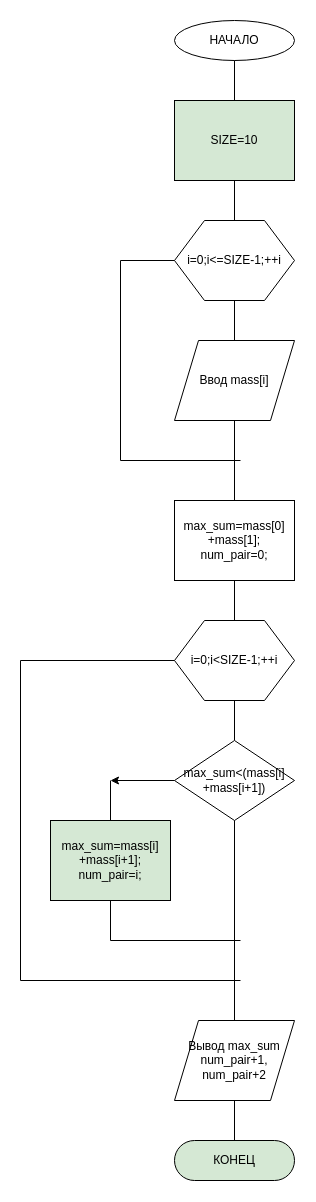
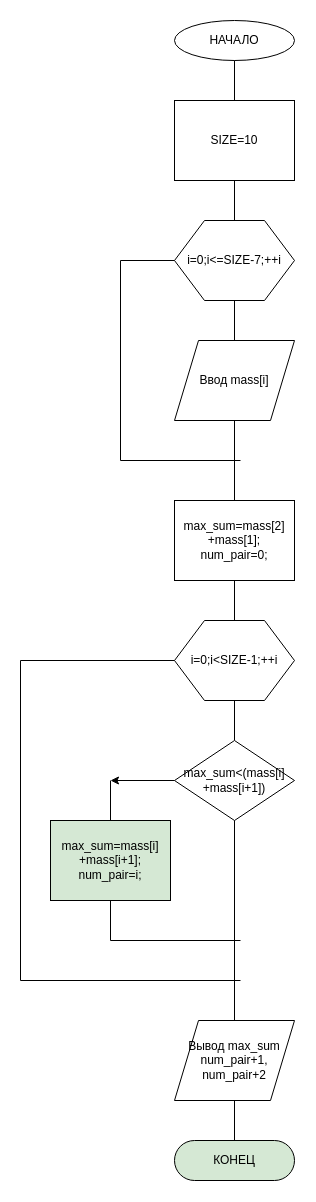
(235, 141) -> (235, 141)
(235, 261) -> (235, 261)
(235, 541) -> (235, 541)
